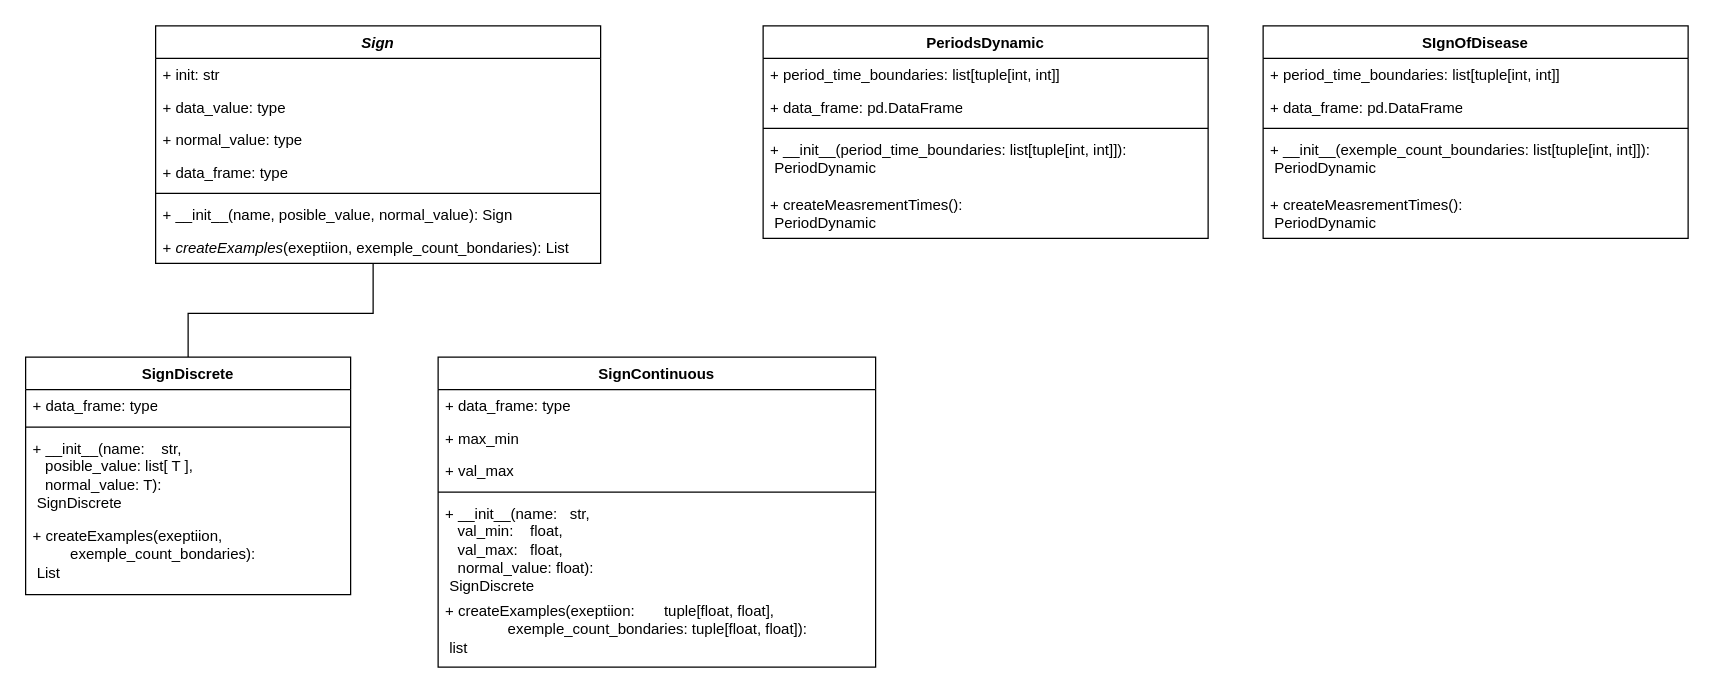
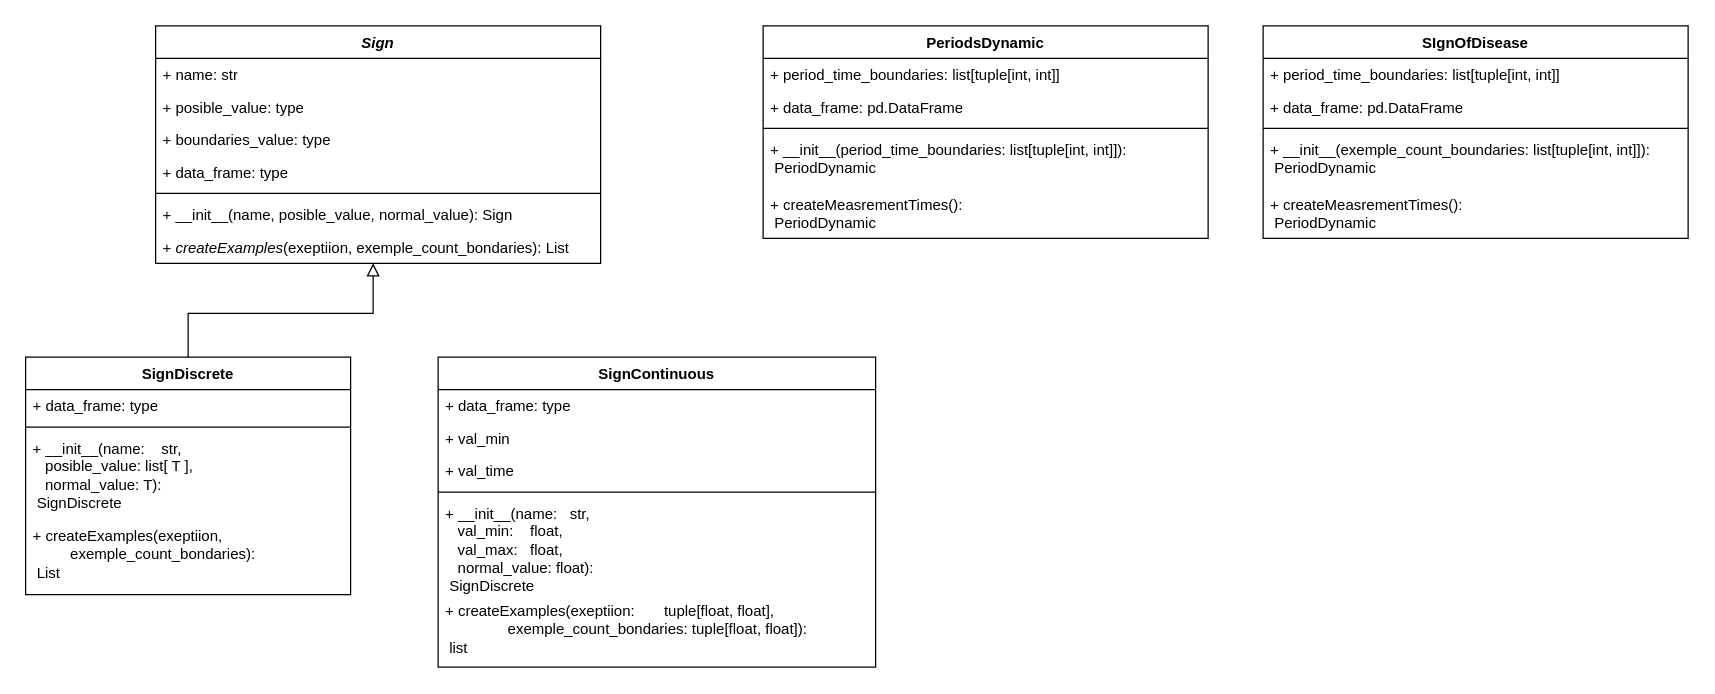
(200, 76) -> (203, 76)
(231, 108) -> (240, 108)
(237, 141) -> (254, 141)
(373, 272) -> (373, 277)
(481, 440) -> (480, 440)
(481, 472) -> (484, 472)
